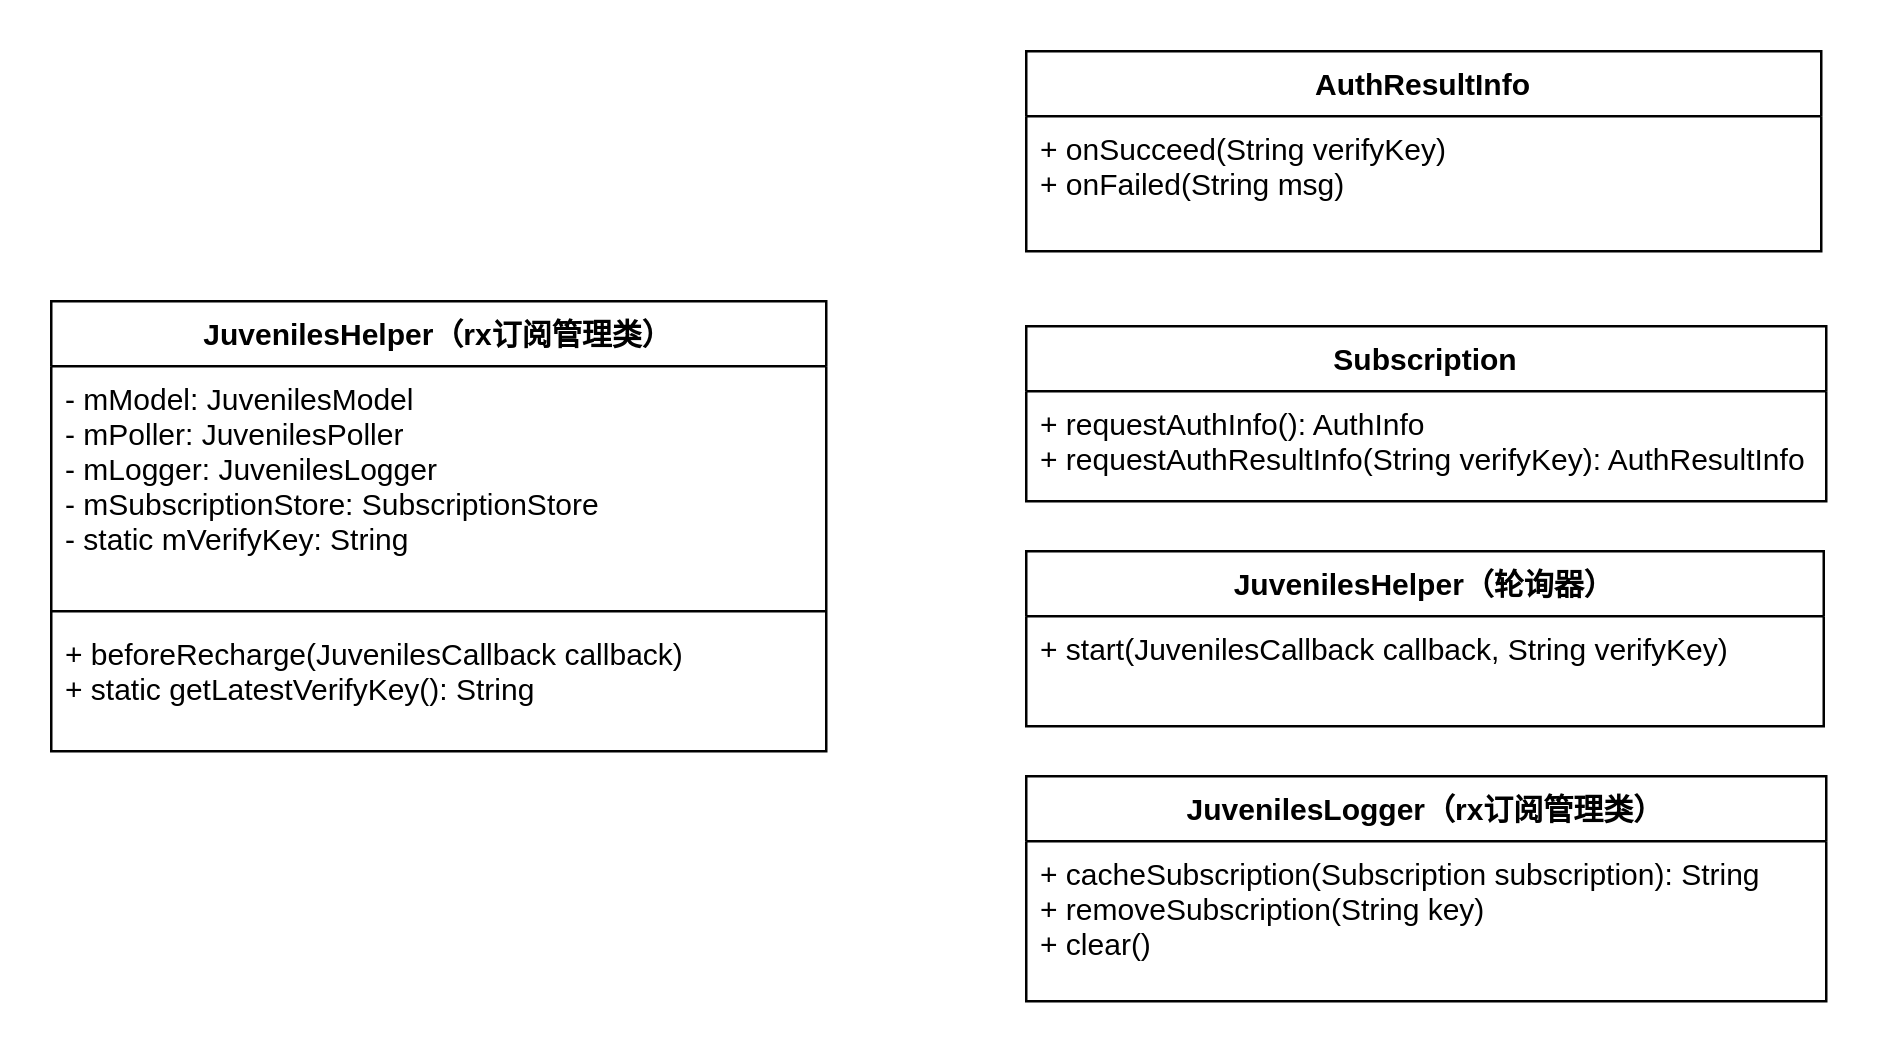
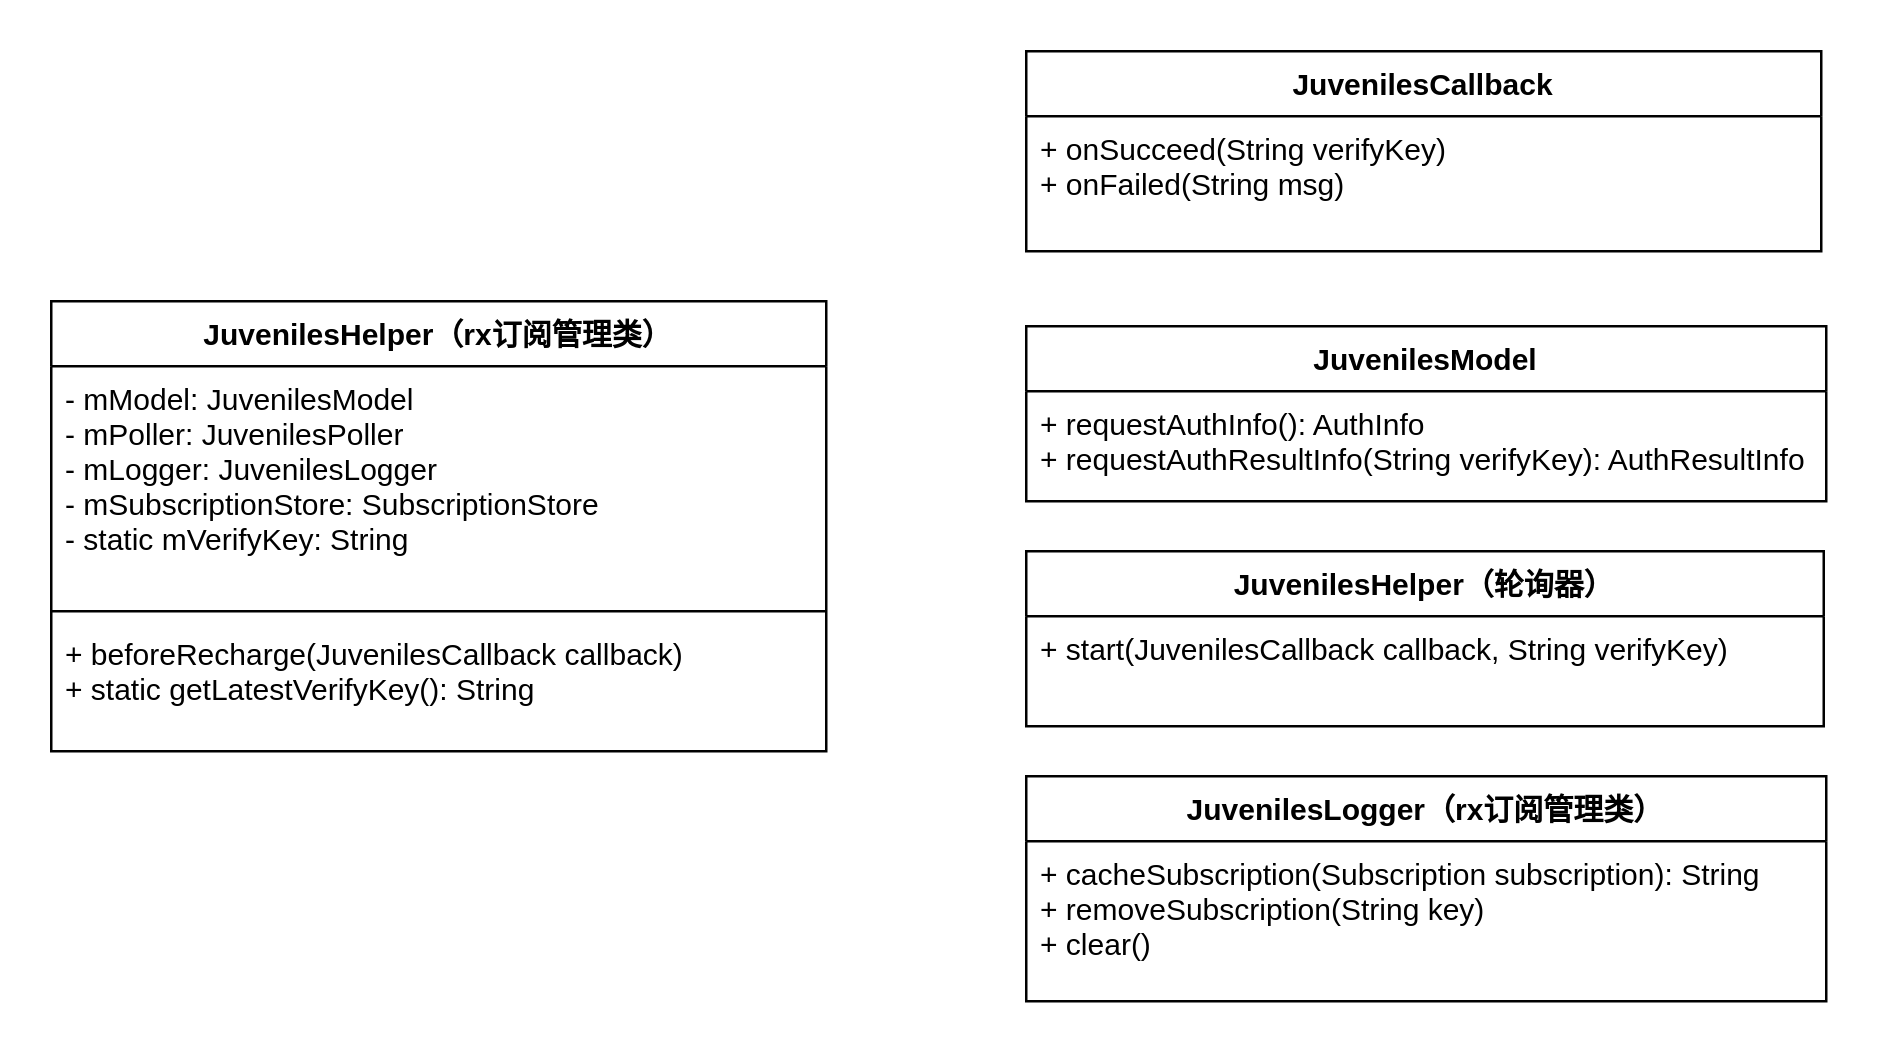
(1423, 85) -> (1423, 85)
(1425, 360) -> (1425, 360)
